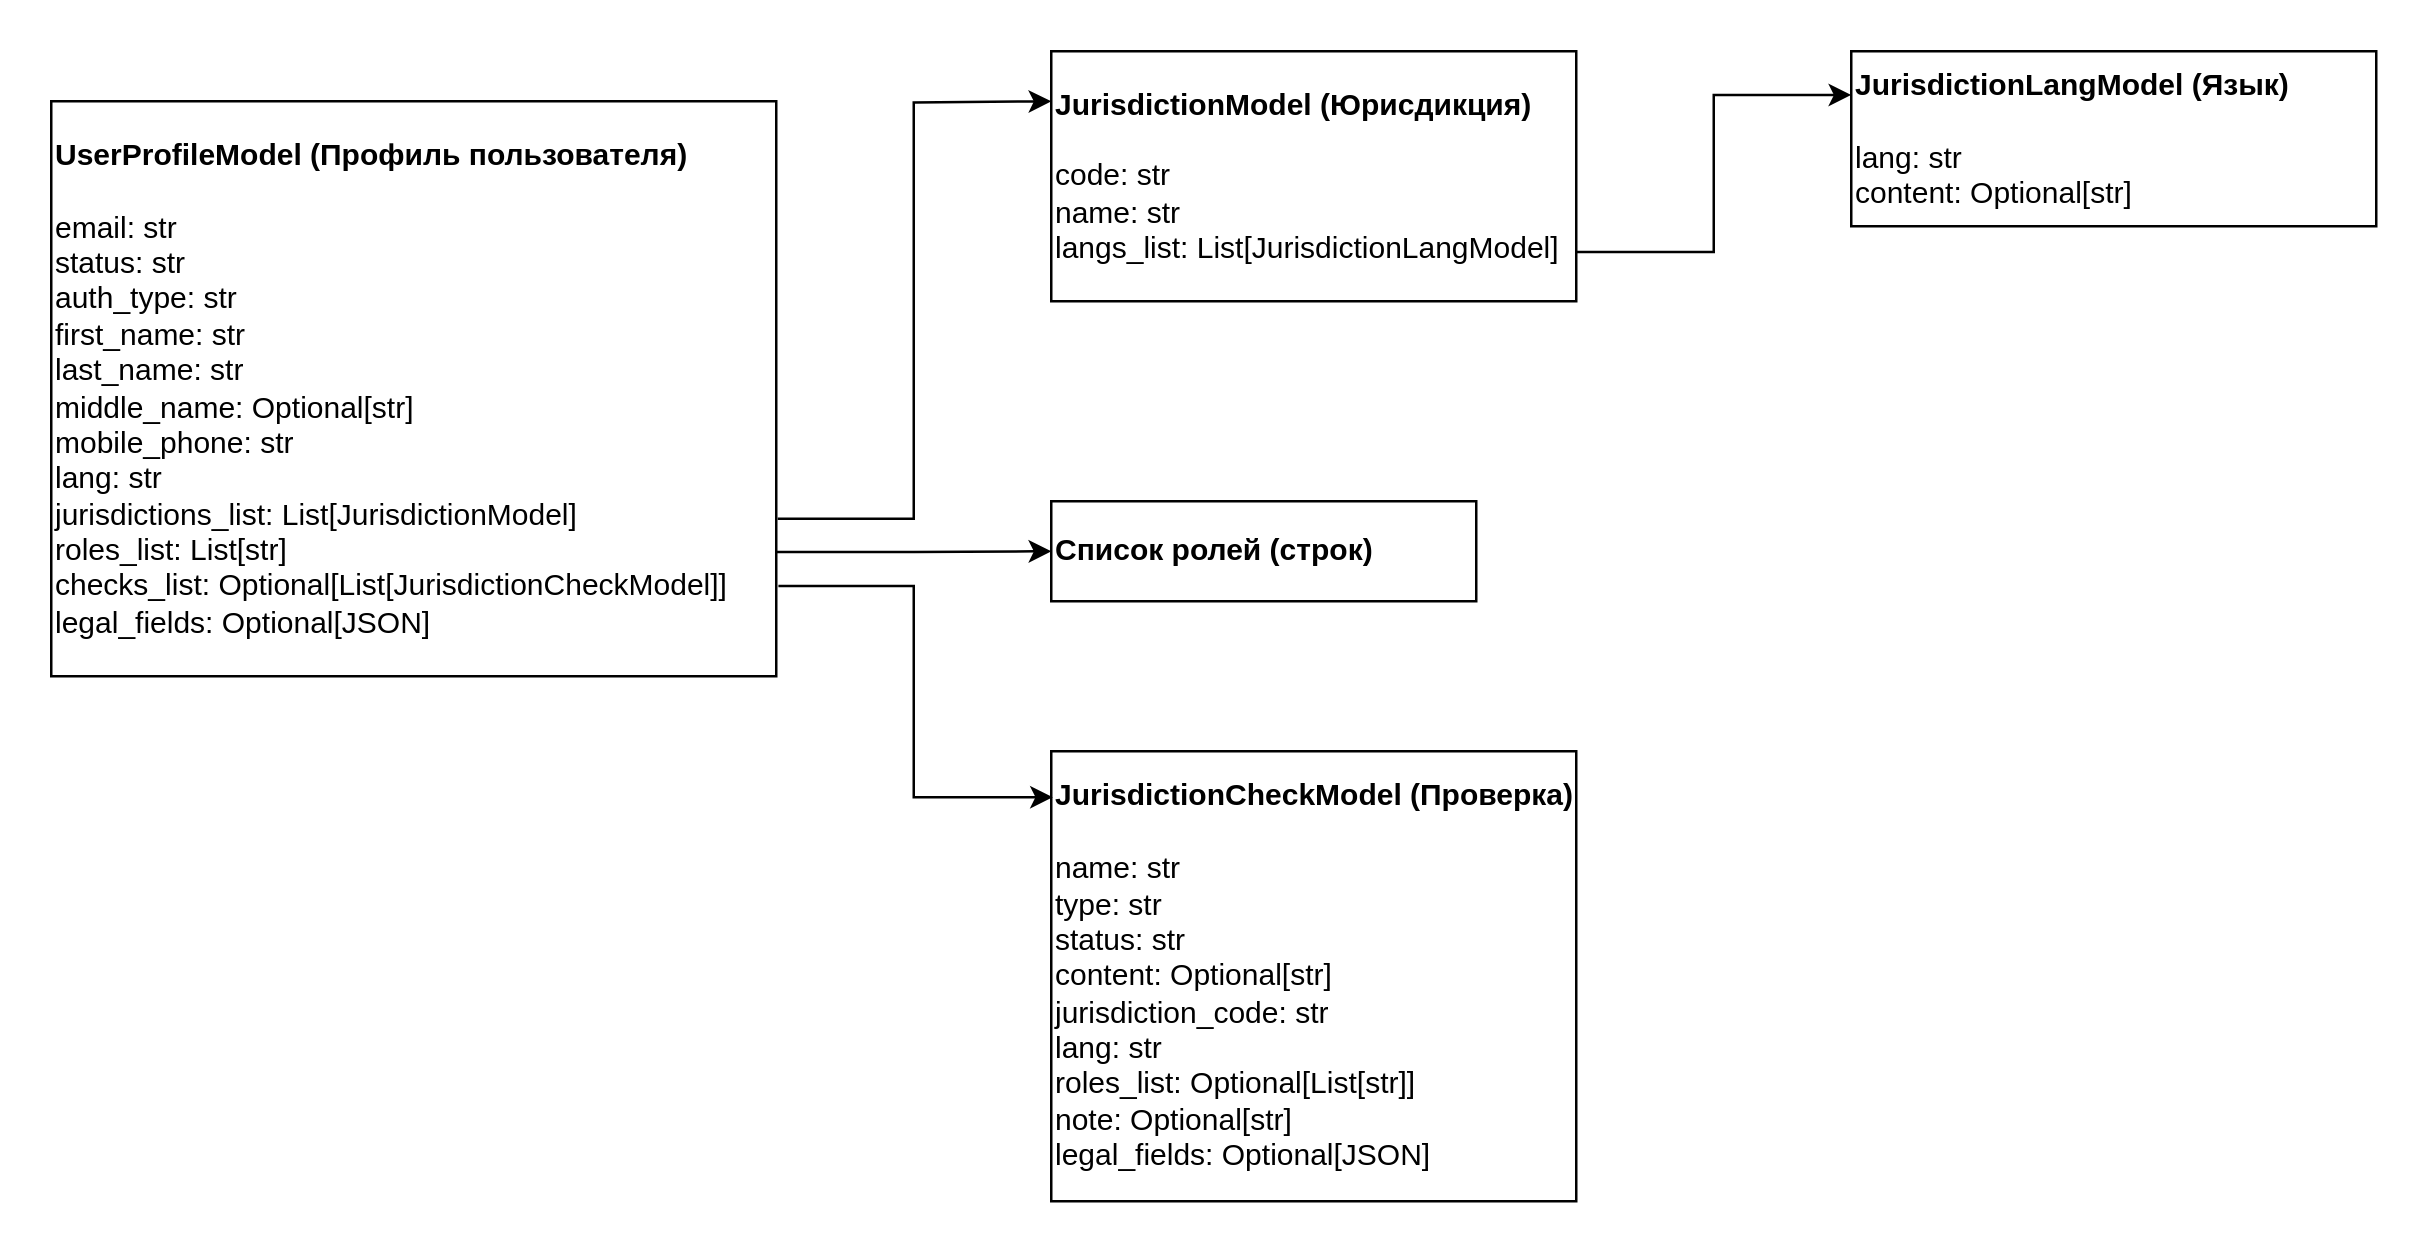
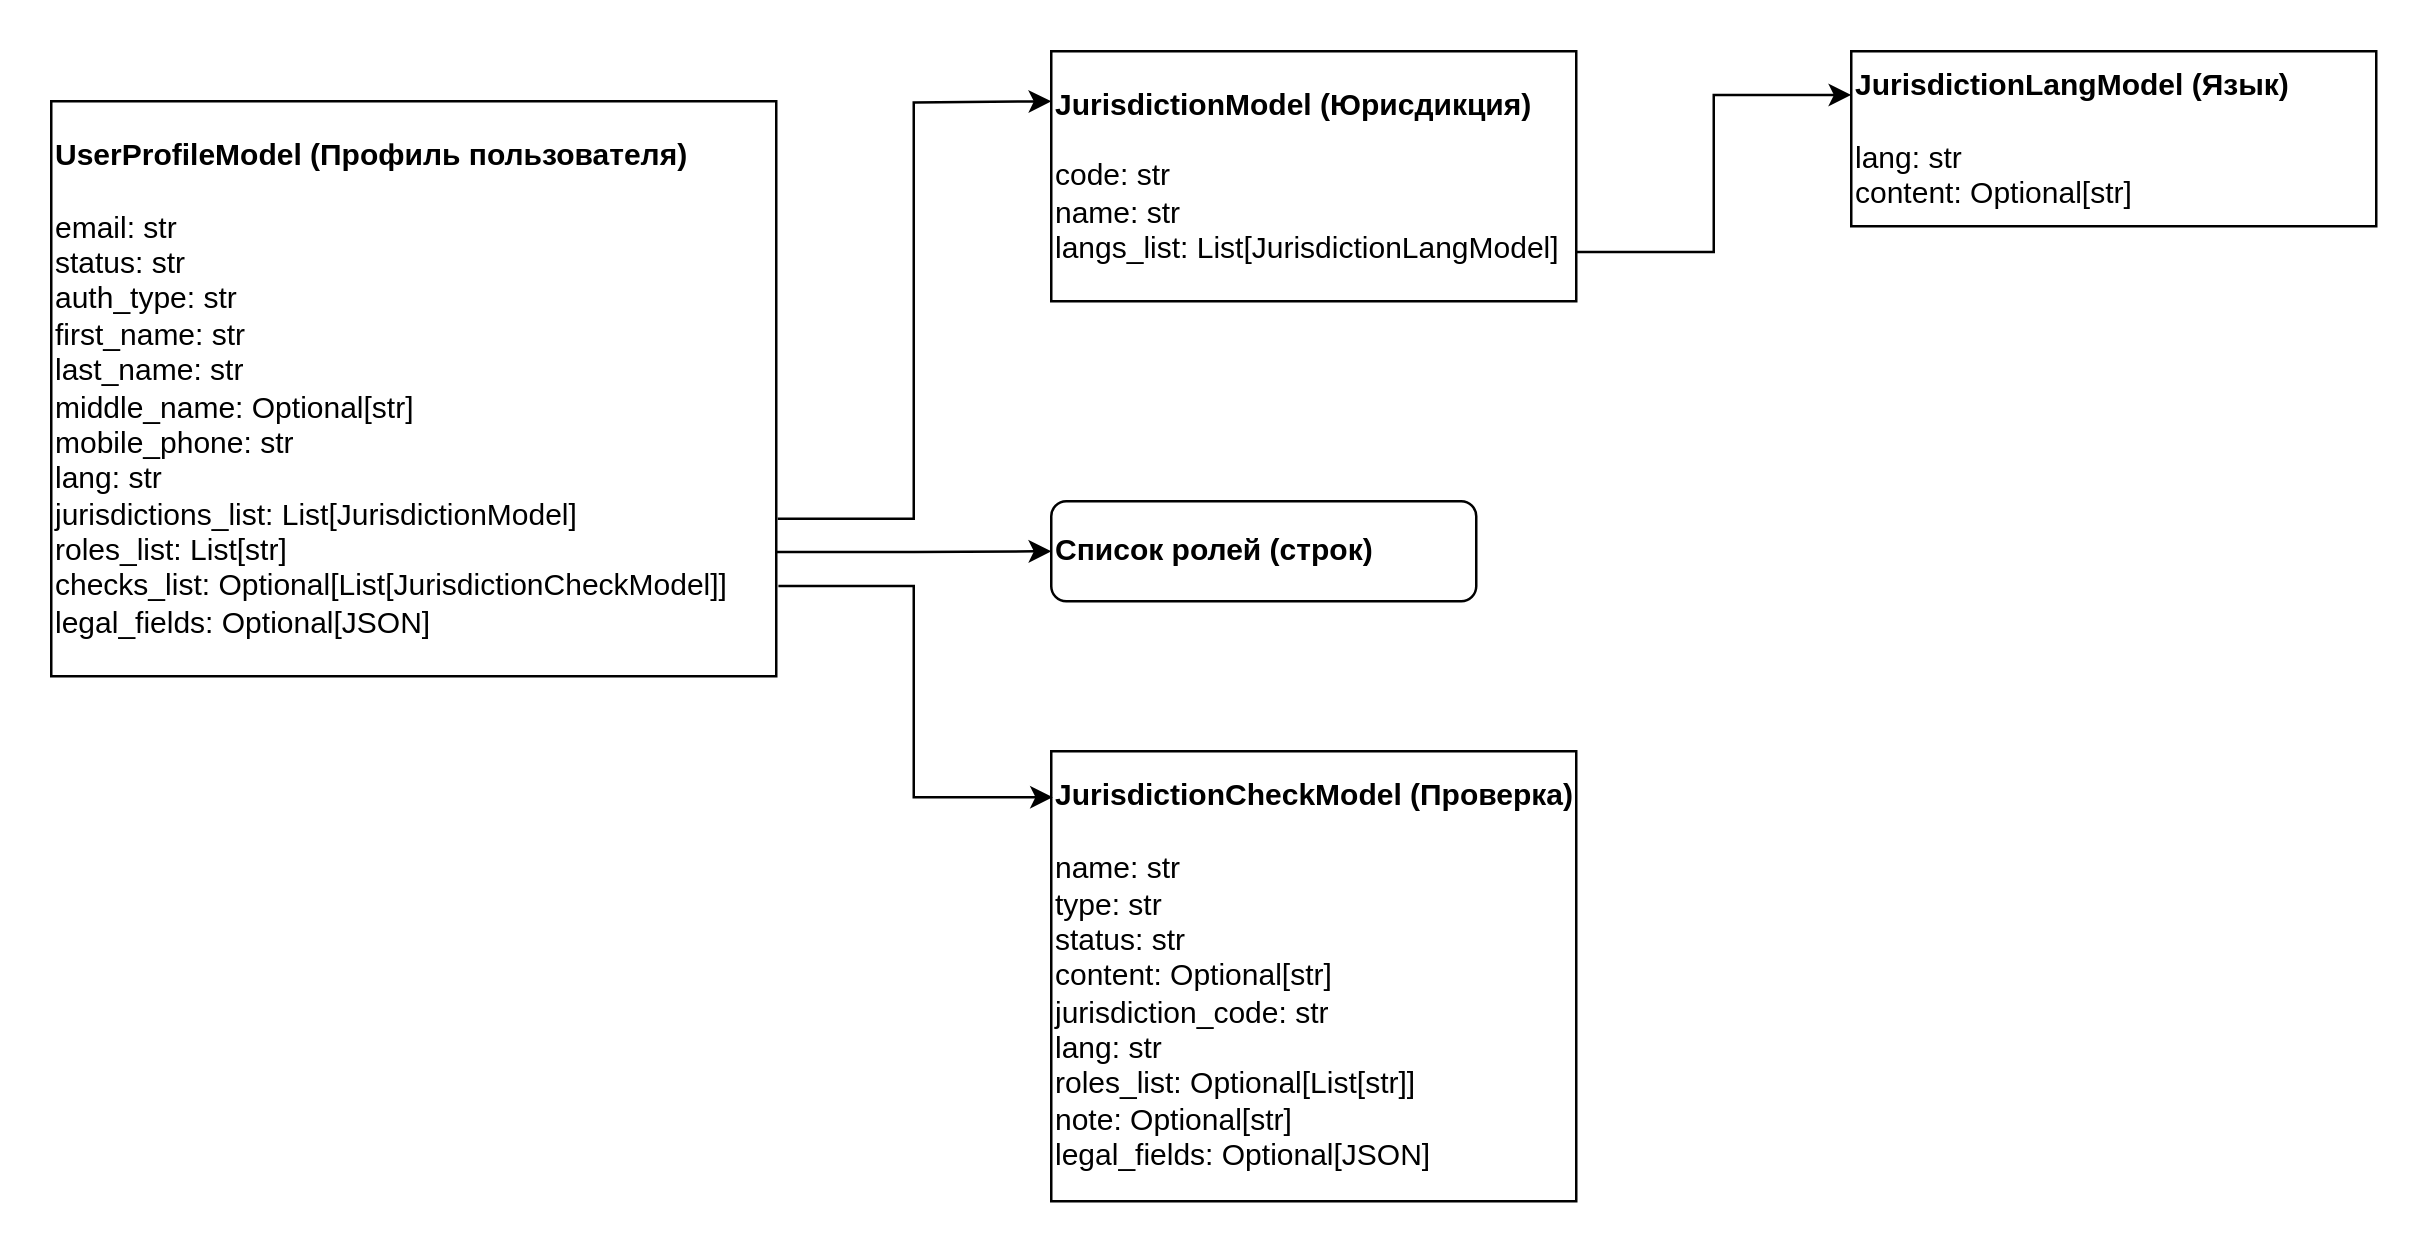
(1264, 551) -> (1264, 551)
